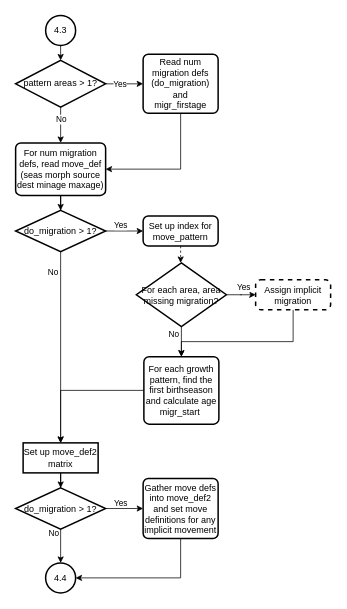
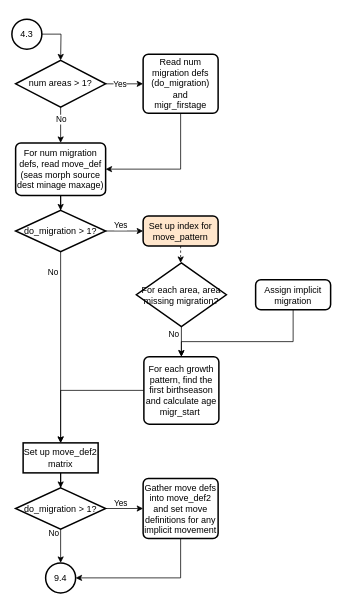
(60, 30) -> (27, 34)
(60, 84) -> (60, 84)
(180, 231) -> (180, 231)
(239, 295) -> none
(293, 295) -> (293, 295)
(60, 578) -> (60, 578)
